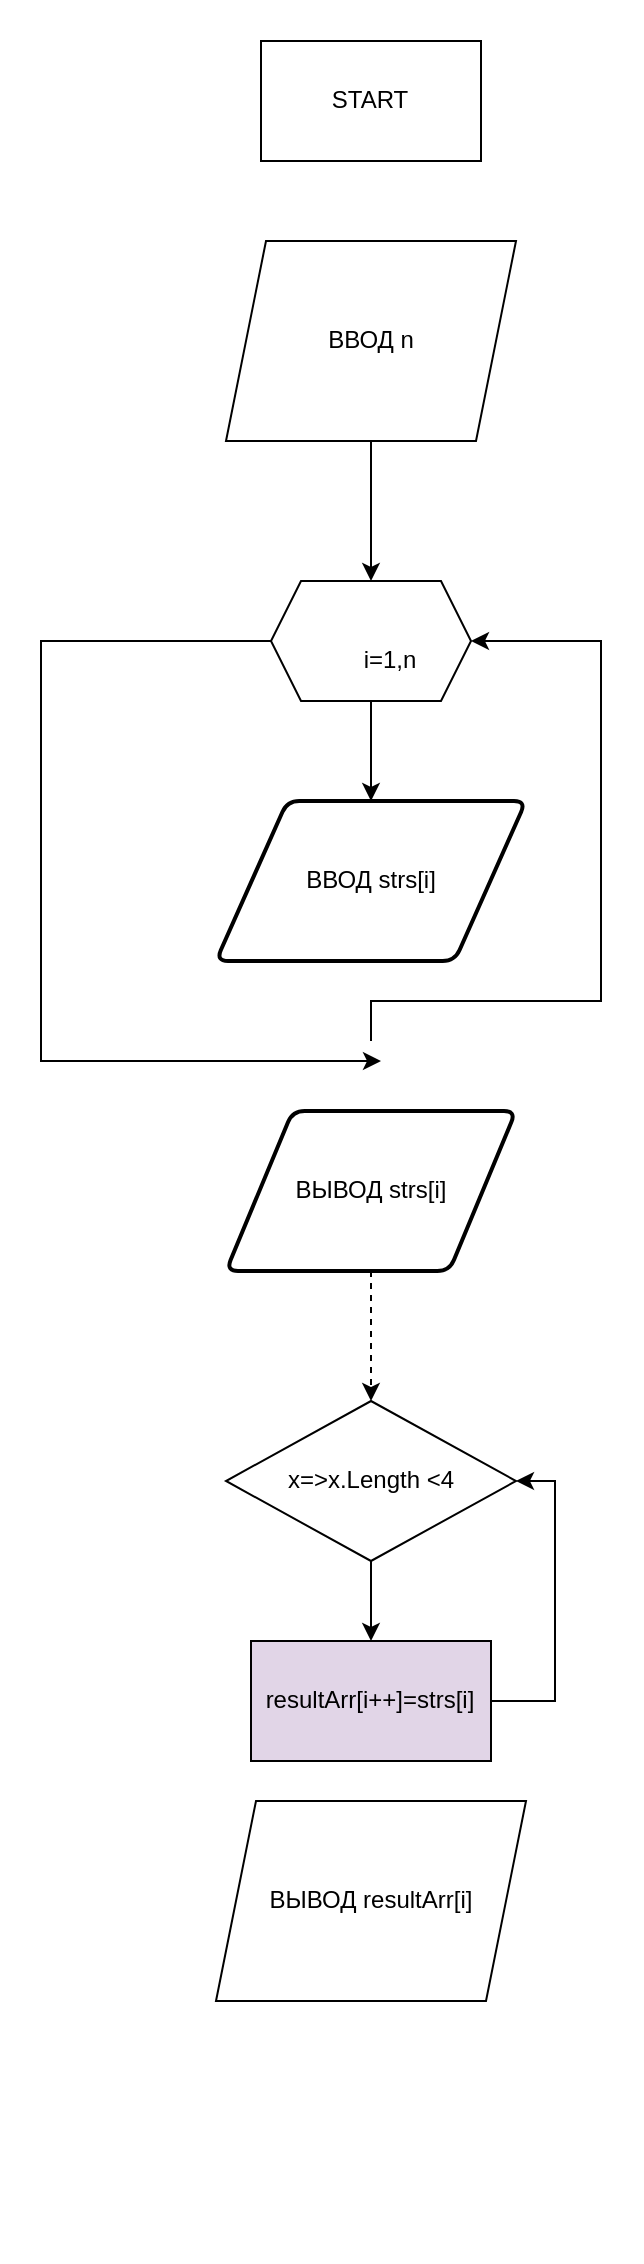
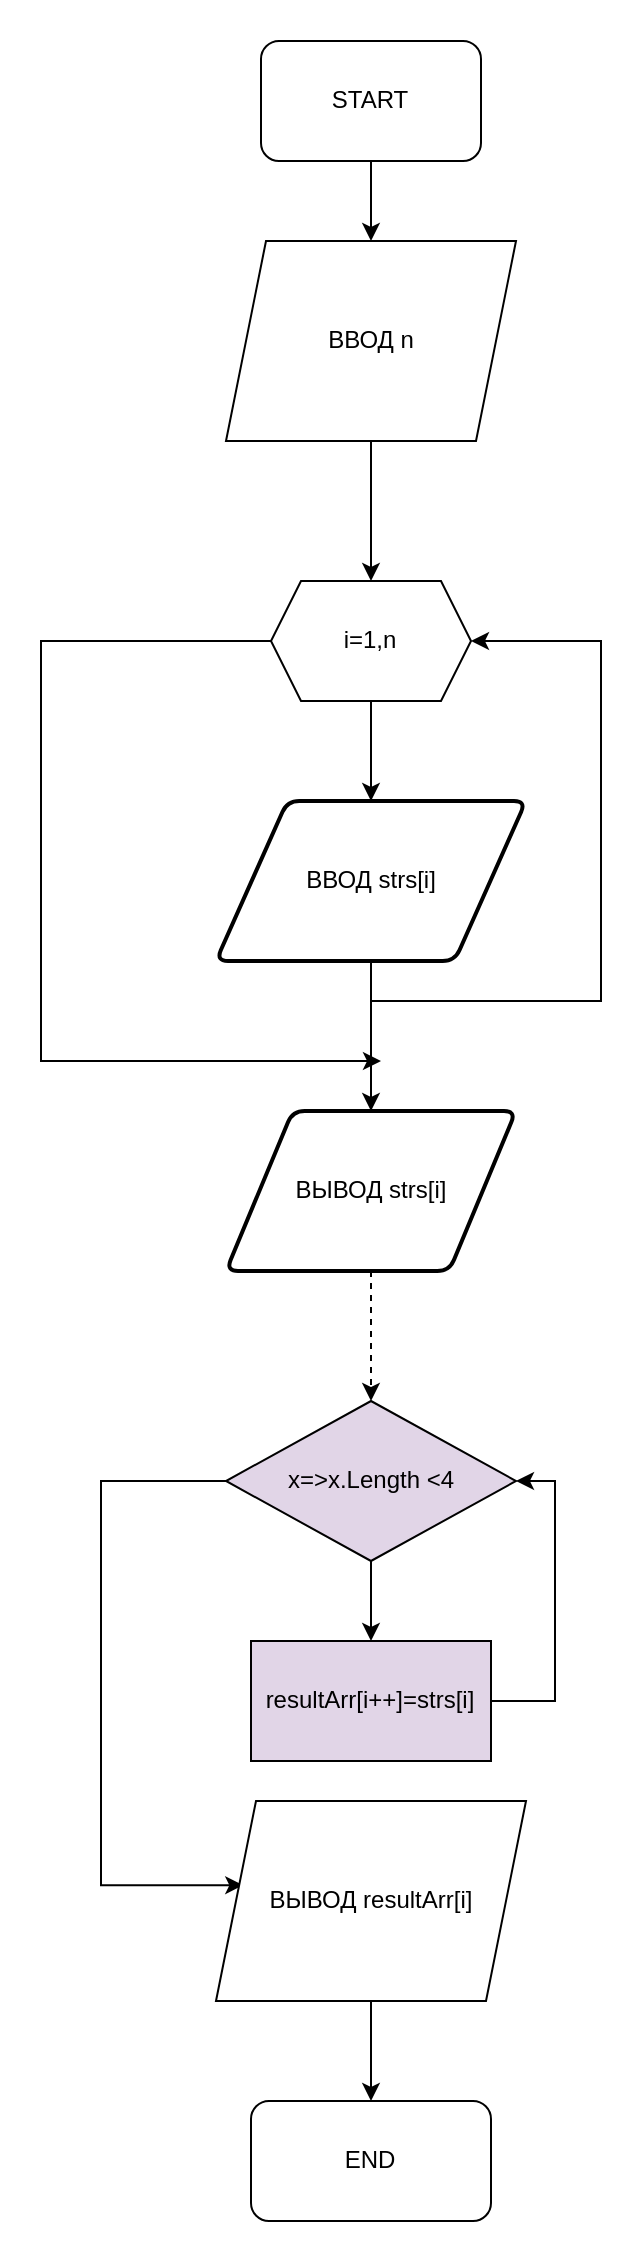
(371, 101) -> (371, 101)
none -> (371, 194)
(391, 661) -> (371, 641)
none -> (371, 1070)
(371, 1481) -> (371, 1481)
none -> (101, 1685)
none -> (371, 2044)
none -> (371, 2161)
